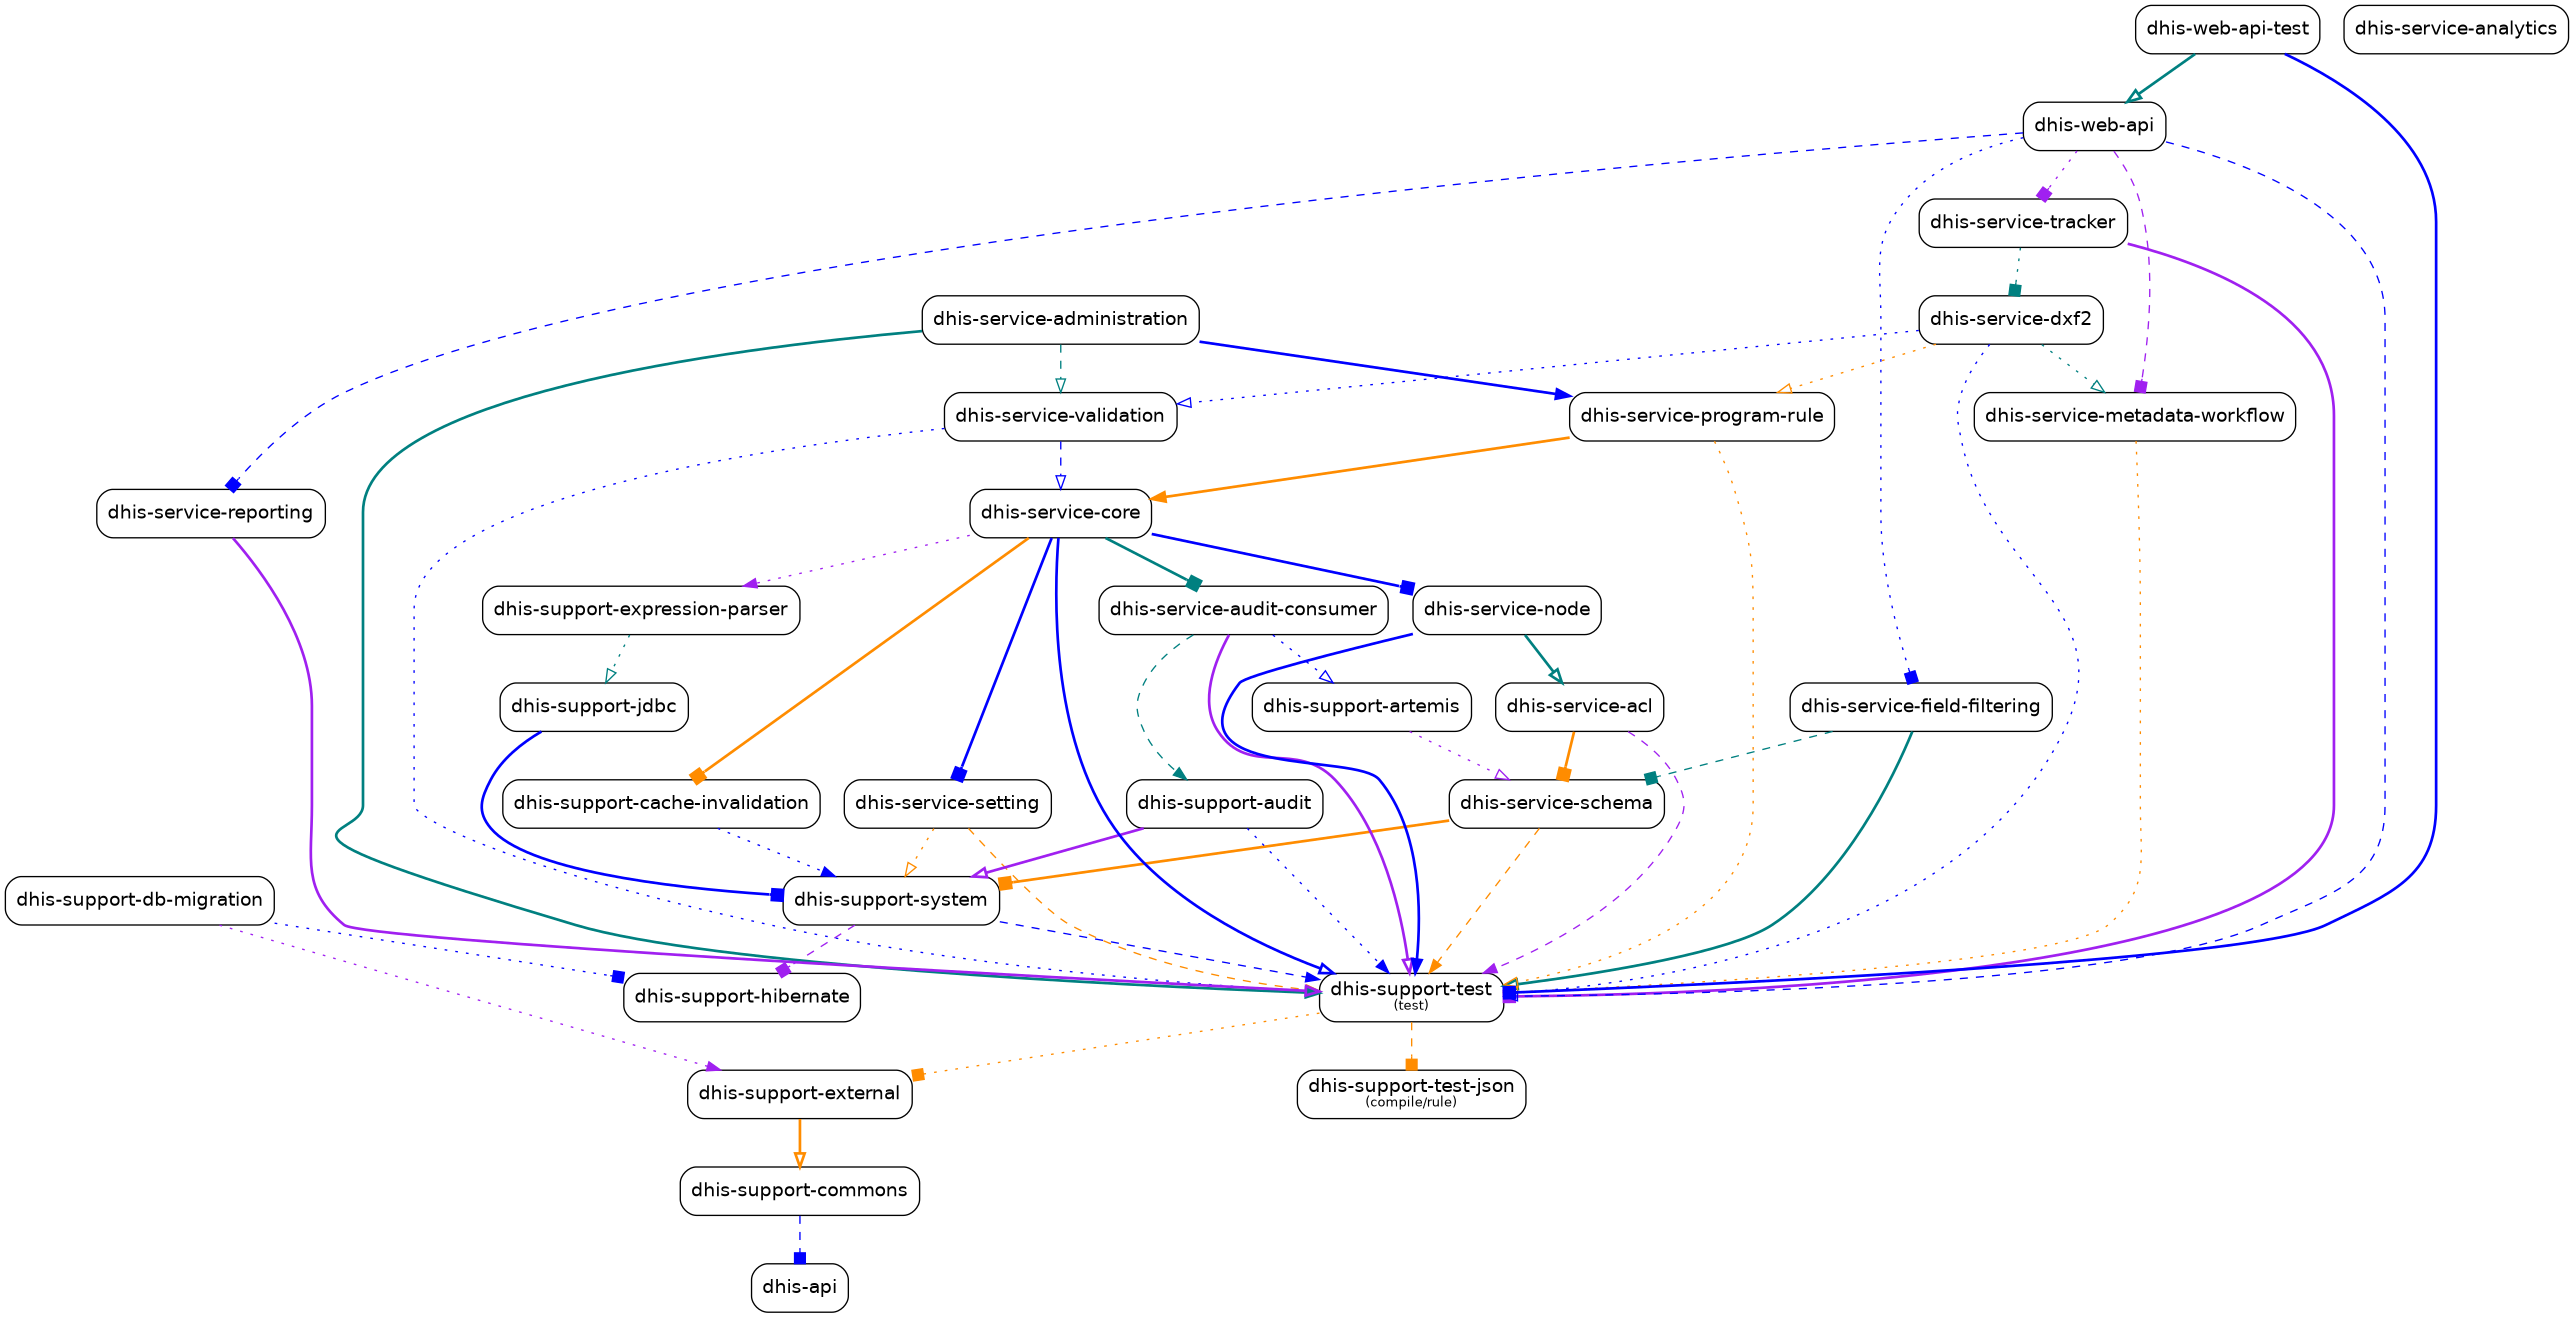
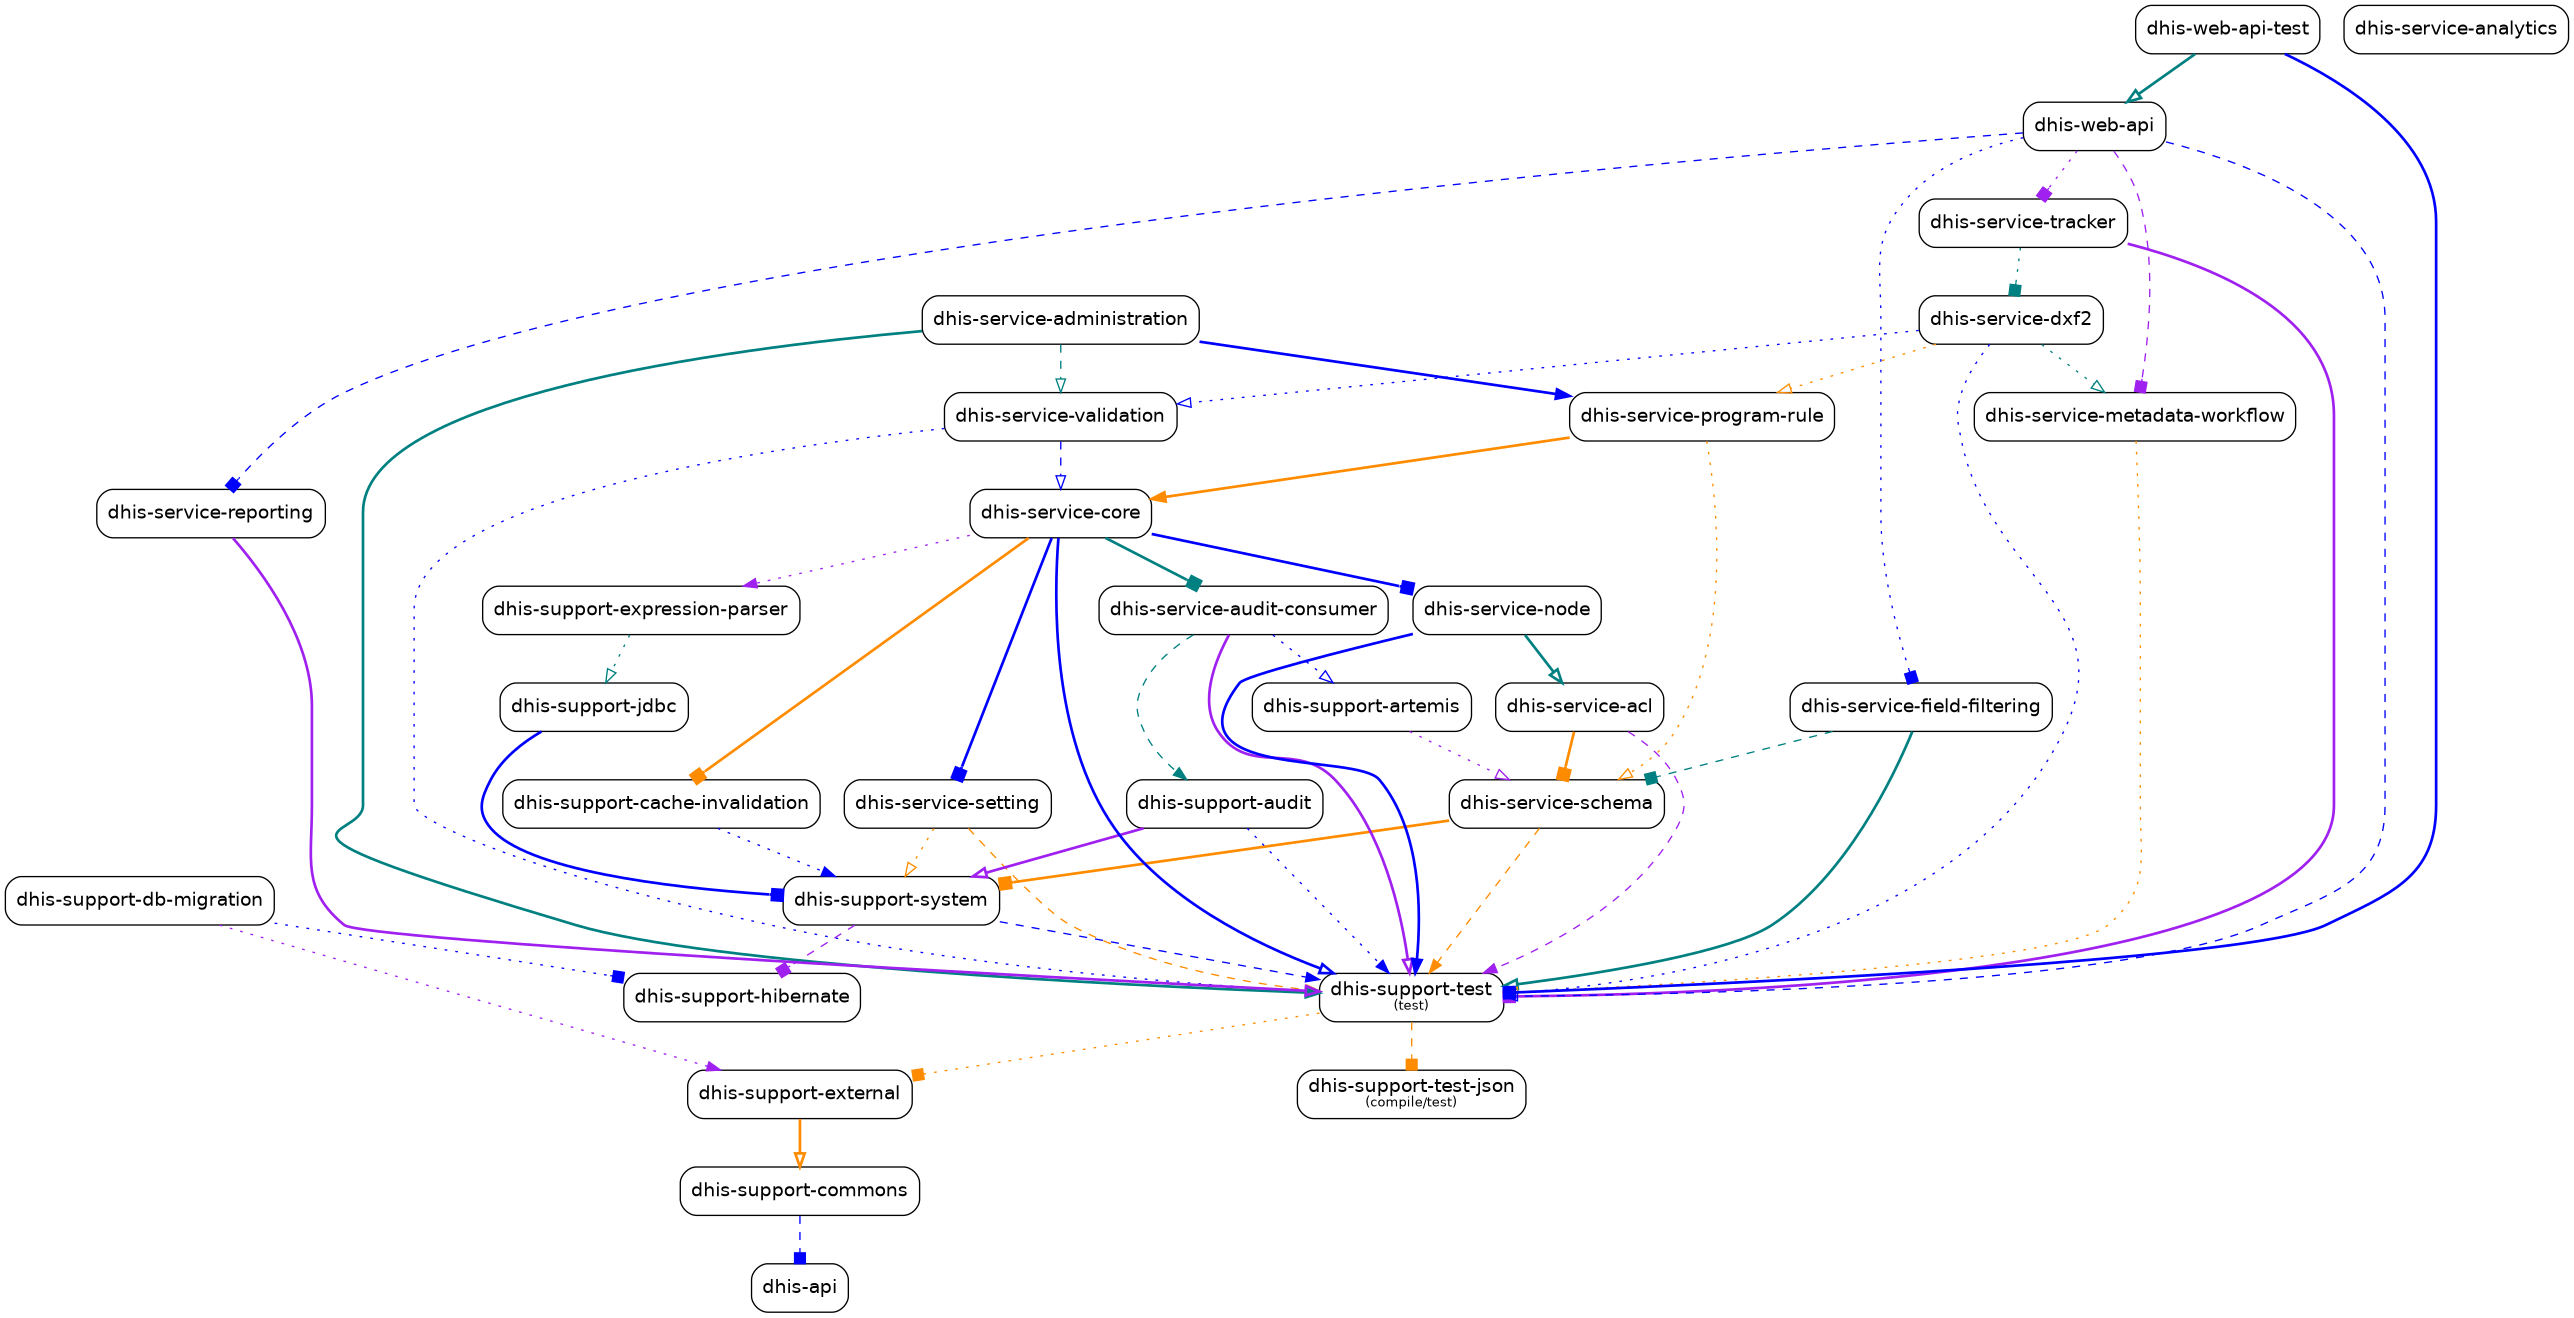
(1753, 779) -> (1712, 620)
(1412, 1102) -> (1412, 1102)
